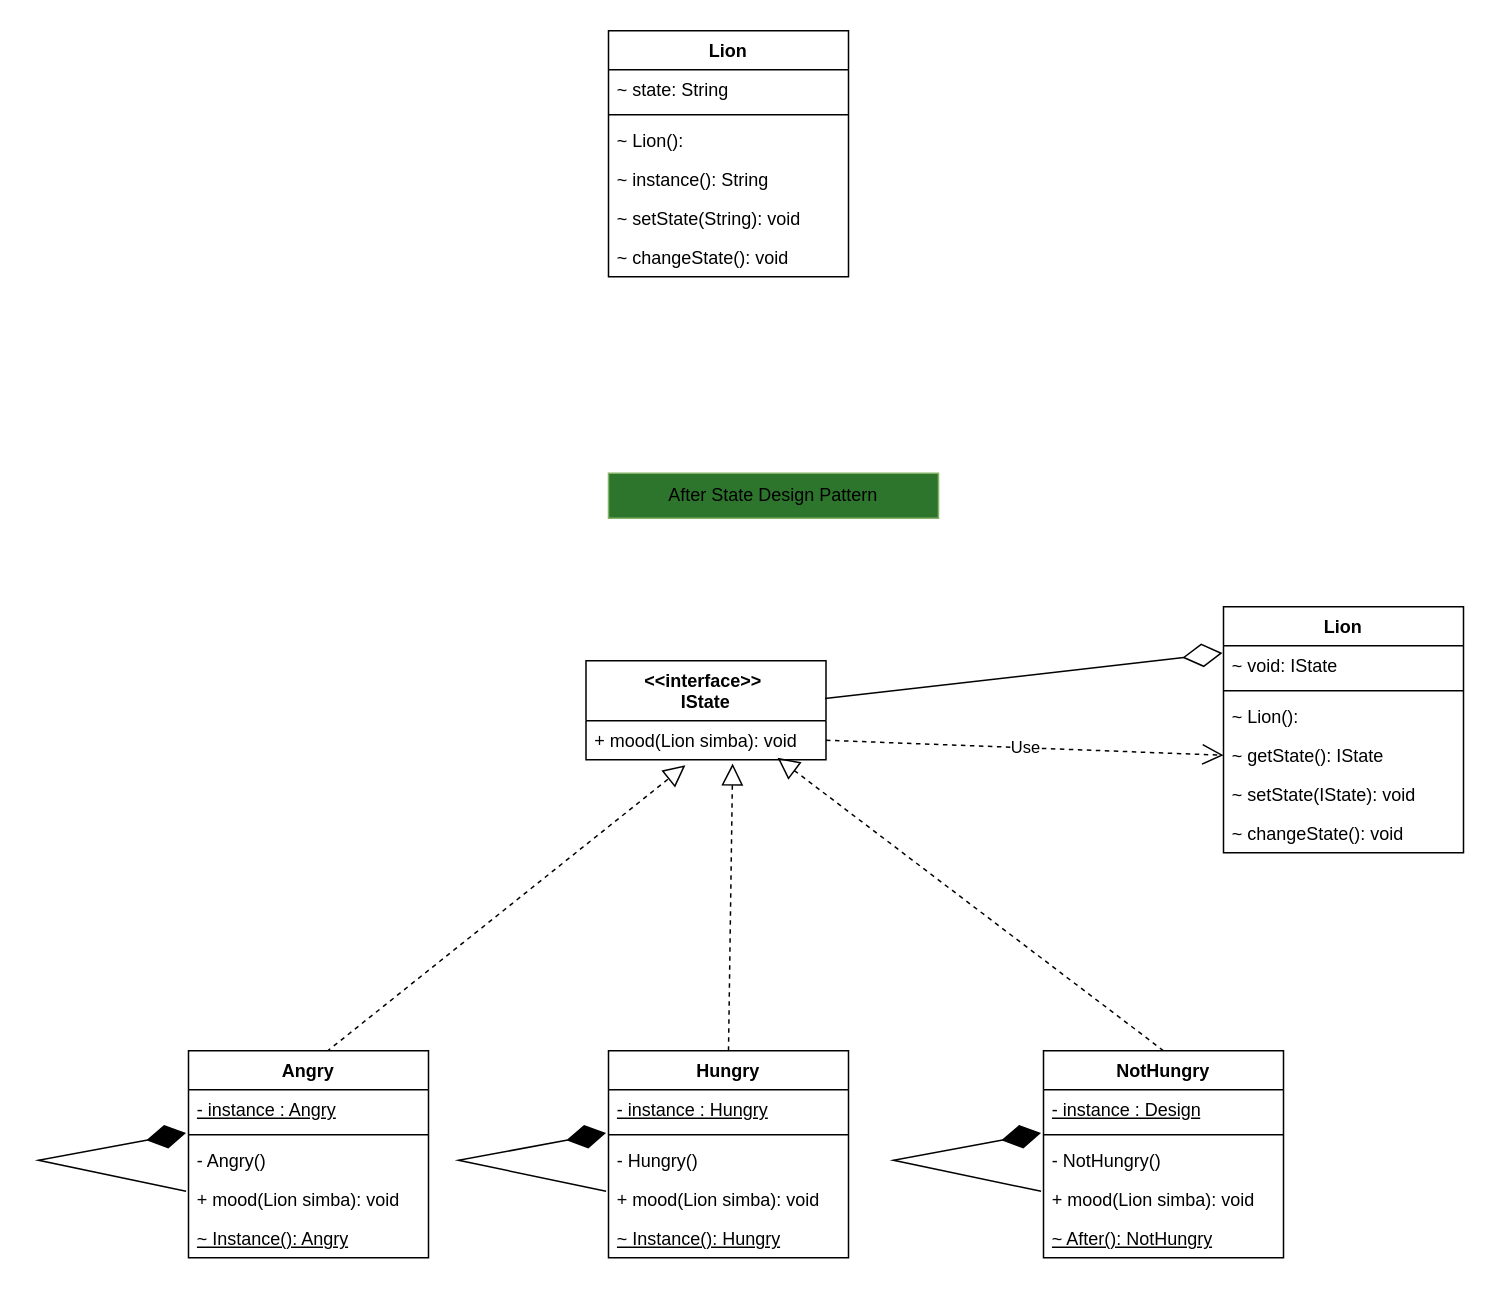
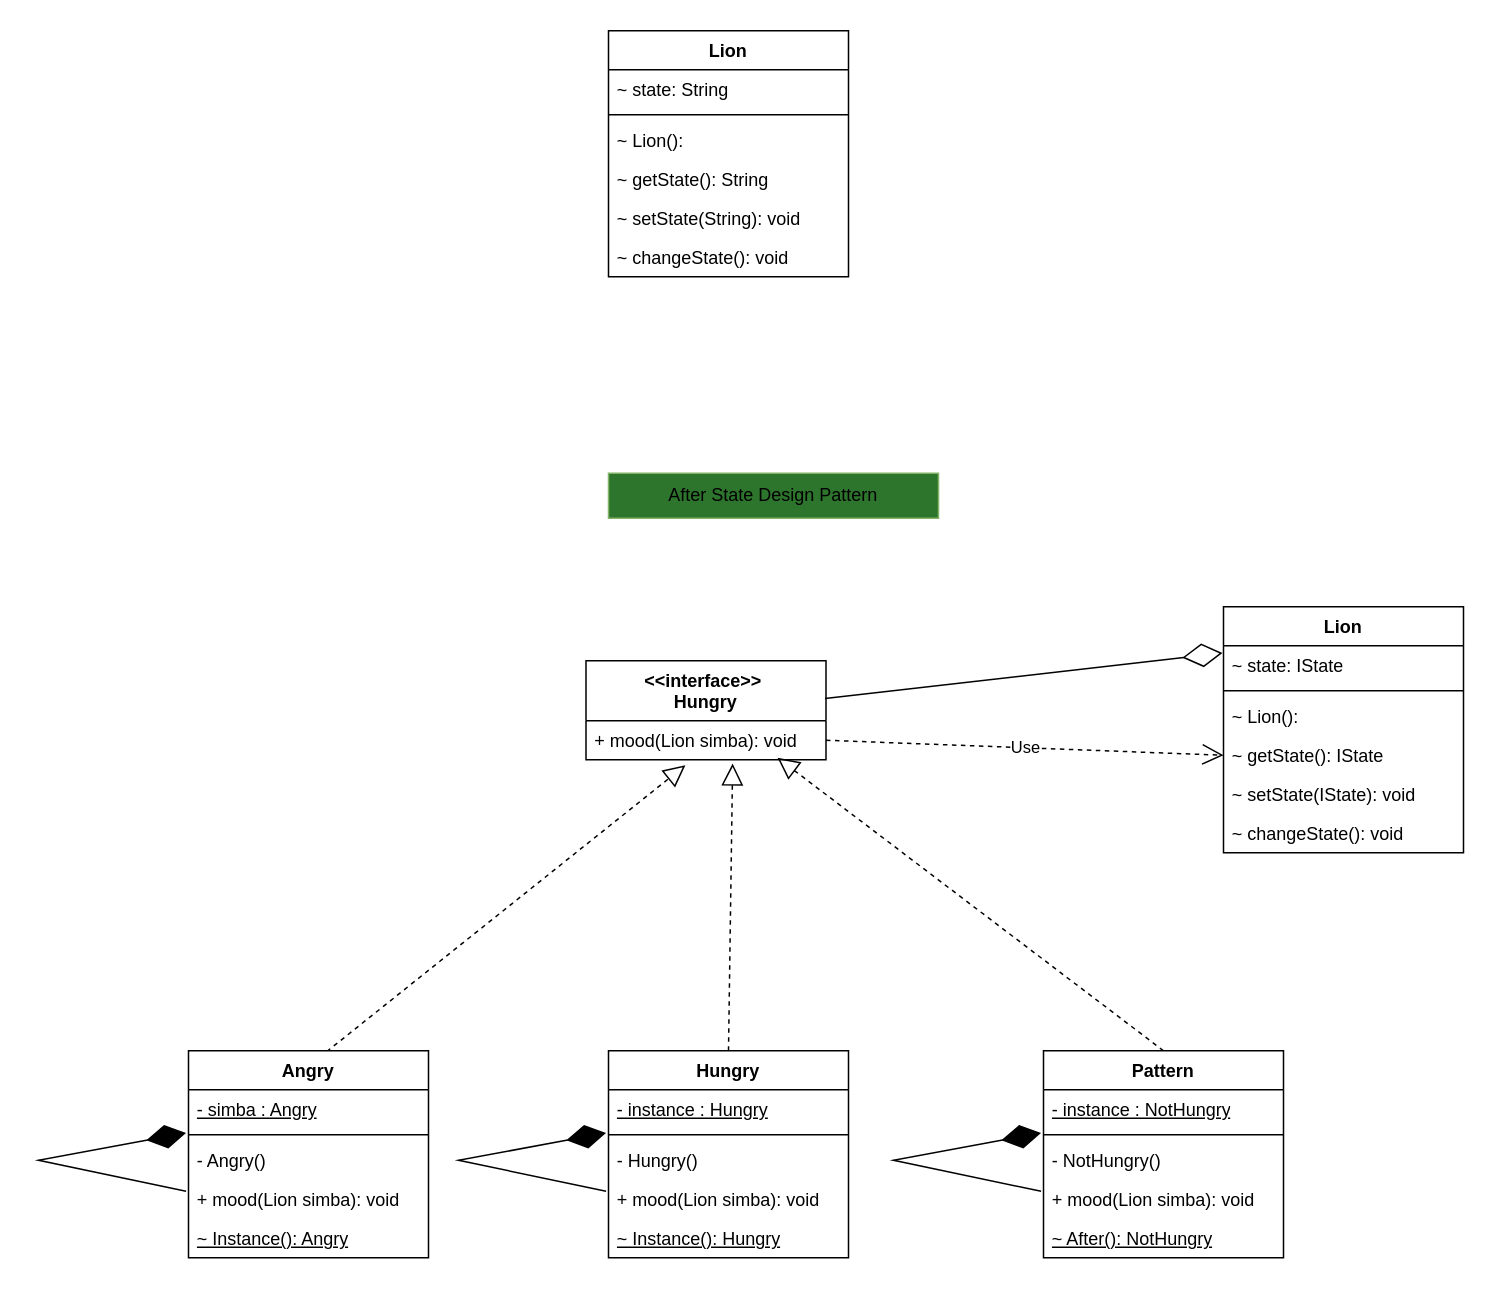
(706, 181) -> (709, 181)
(1293, 667) -> (1301, 667)
(706, 693) -> (706, 693)
(1163, 1072) -> (1163, 1072)
(276, 1111) -> (261, 1111)
(1134, 1111) -> (1151, 1111)
